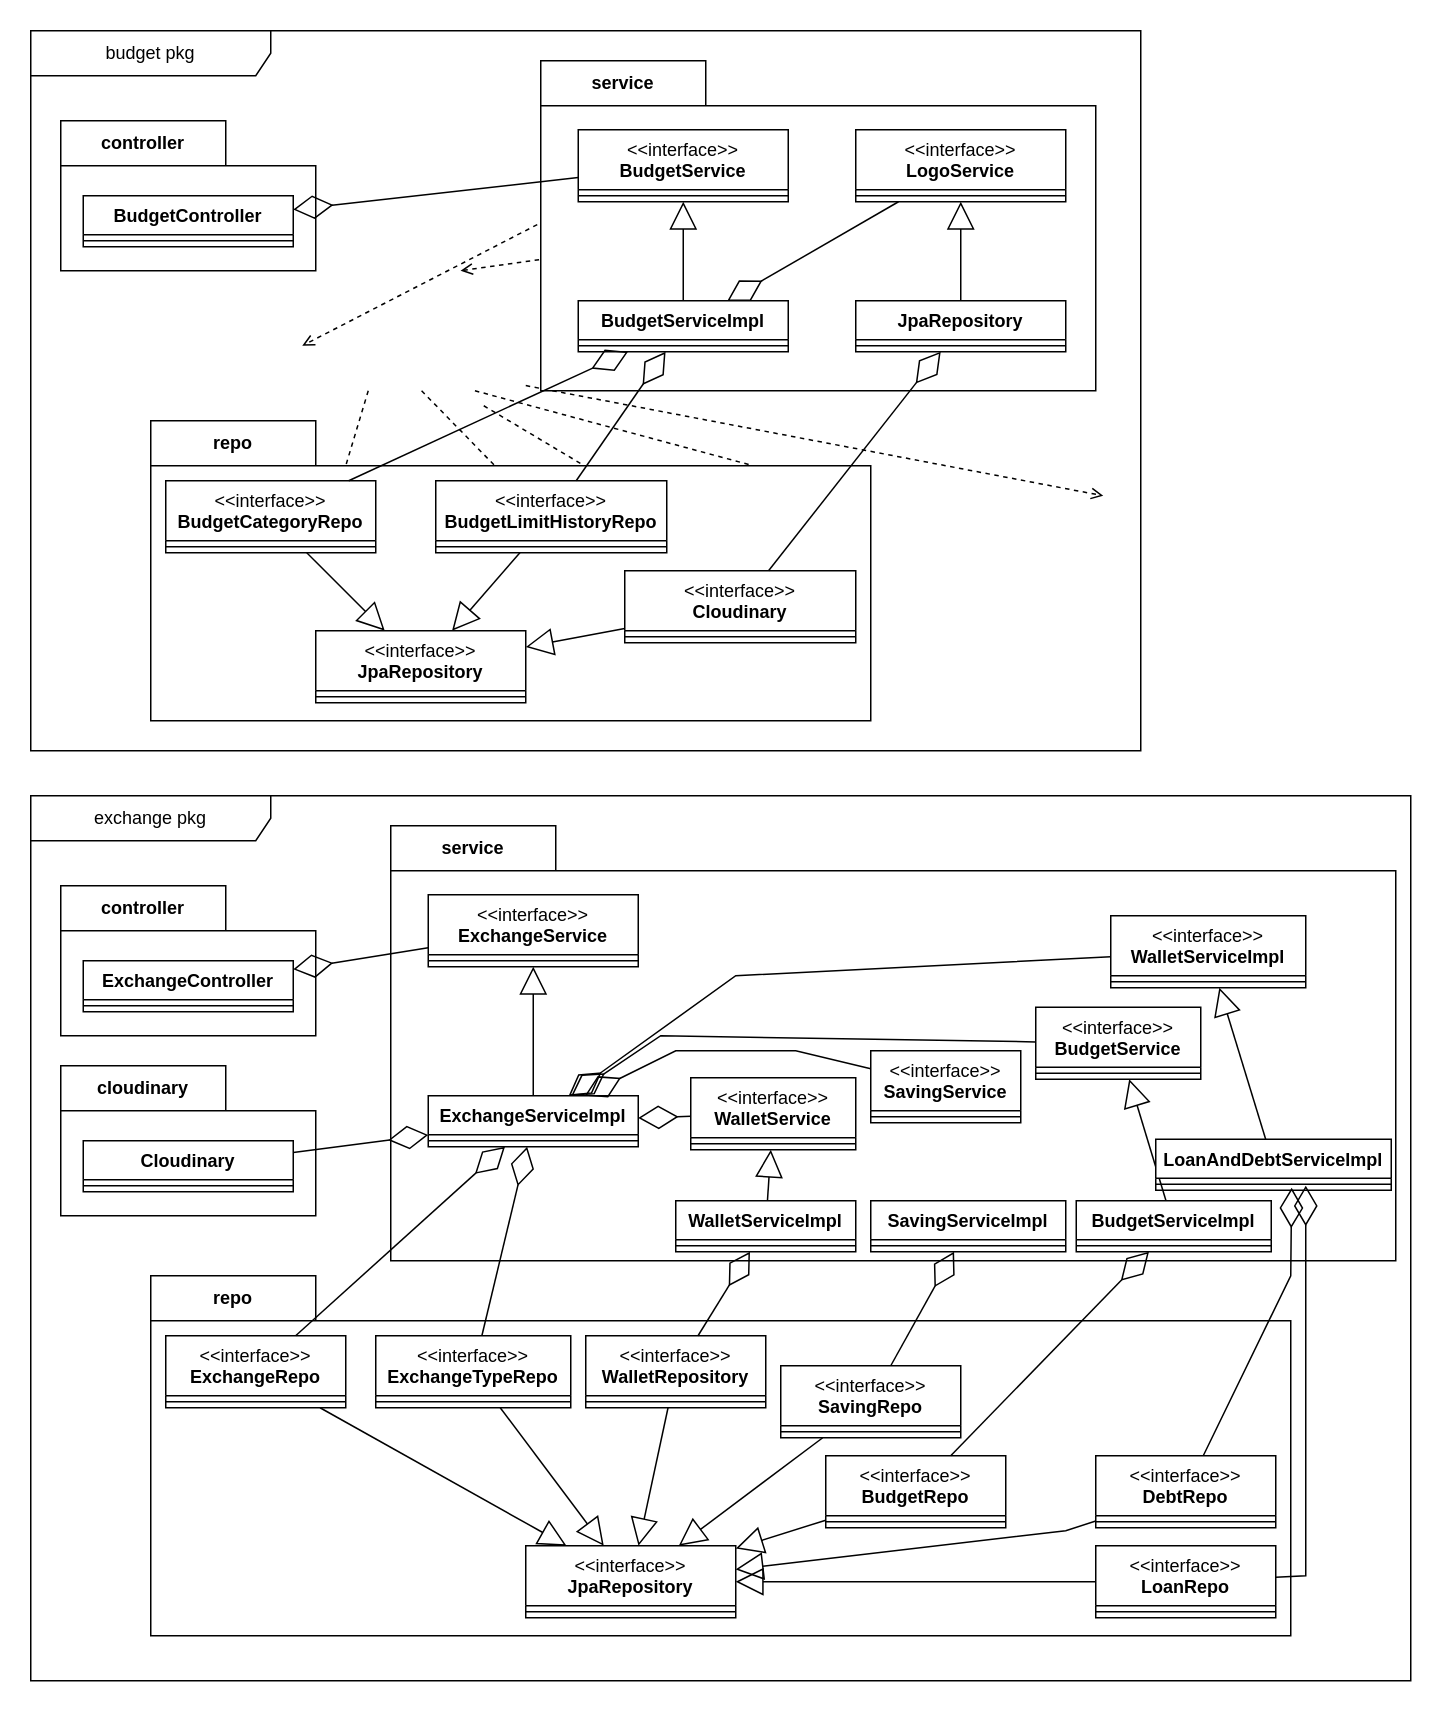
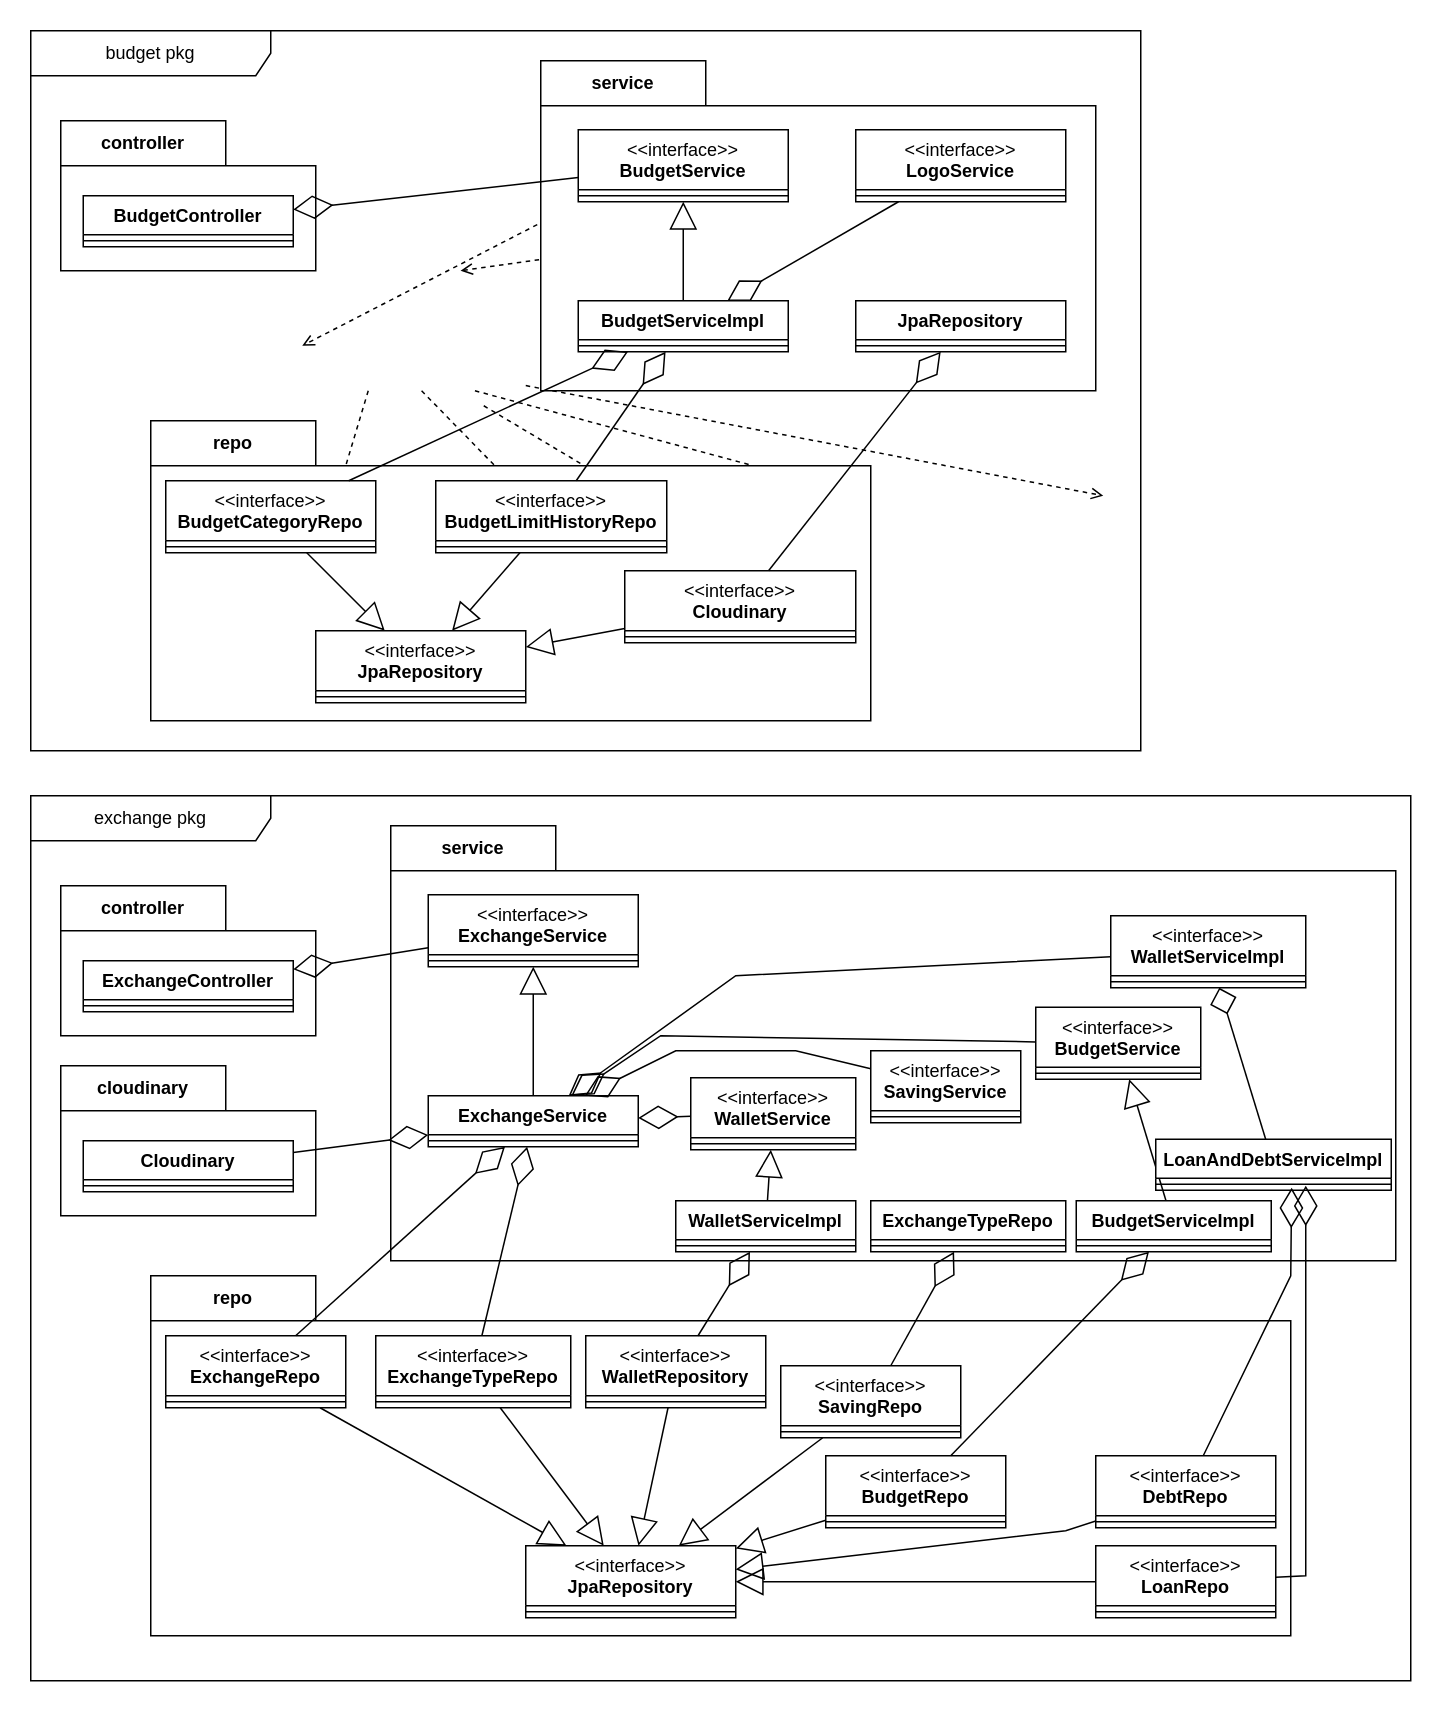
(961, 265) -> none
(1228, 1015) -> (1228, 1015)
(533, 1117) -> (533, 1117)
(968, 1222) -> (968, 1222)
